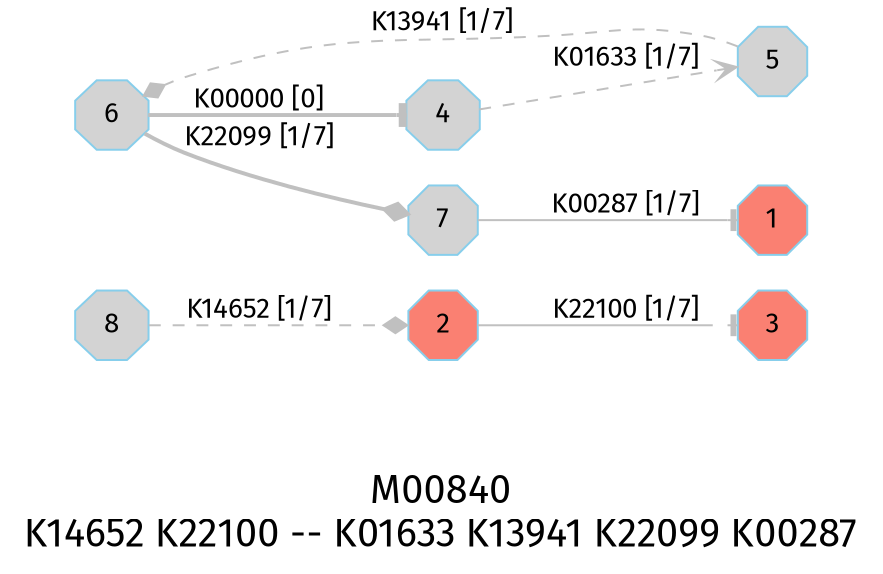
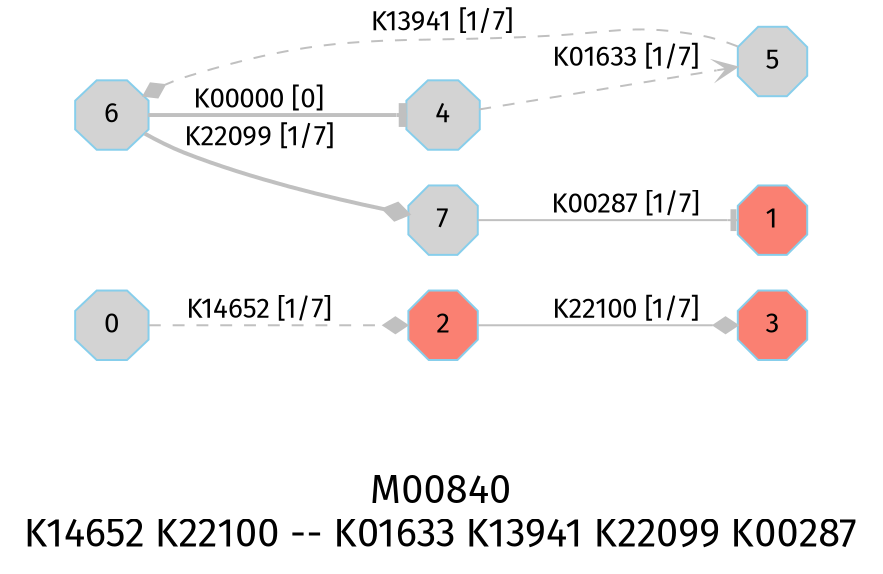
(112, 325) -> (112, 325)
(595, 325) -> (595, 325)
